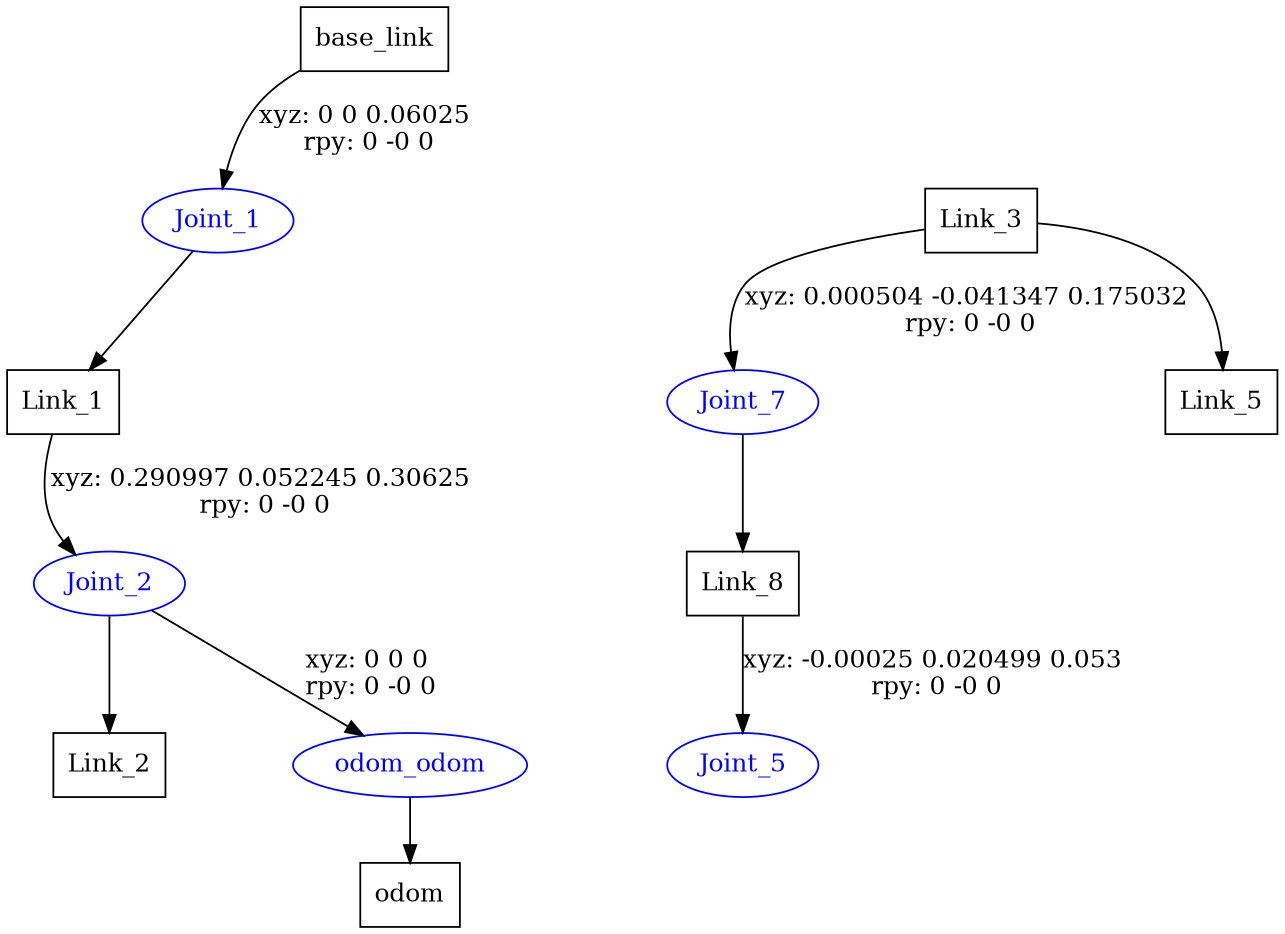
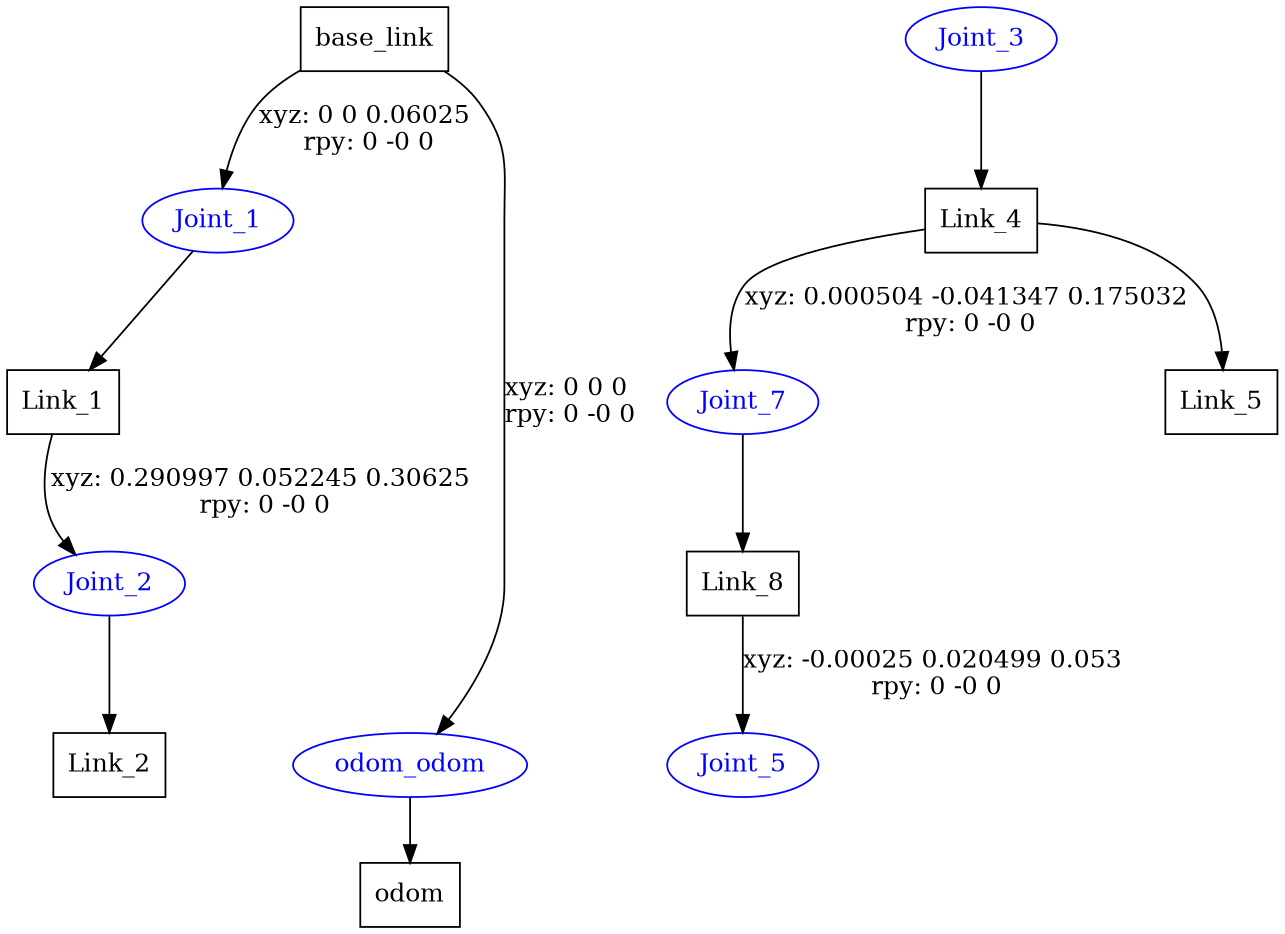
none -> (981, 39)
(981, 221) -> (981, 221)
(250, 668) -> (504, 391)
